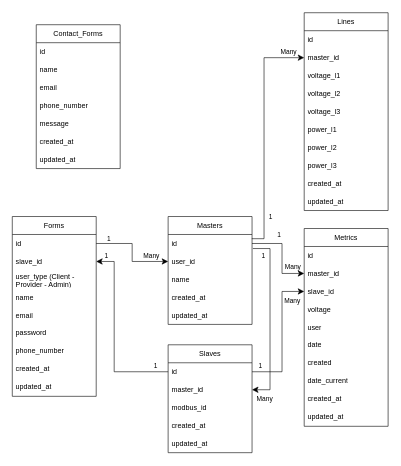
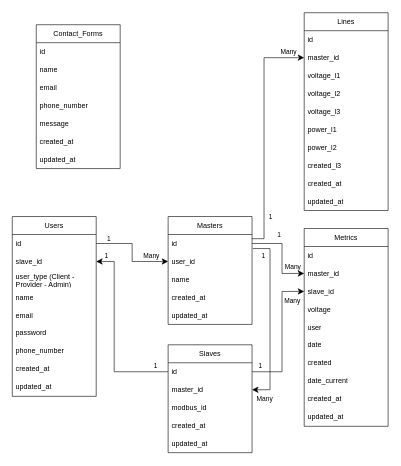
(323, 165) -> (327, 165)
(54, 225) -> (54, 225)
